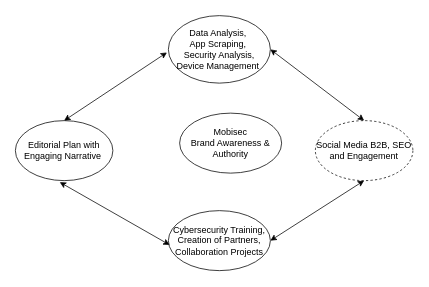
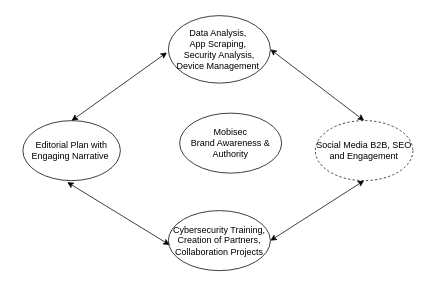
(64, 150) -> (72, 150)
